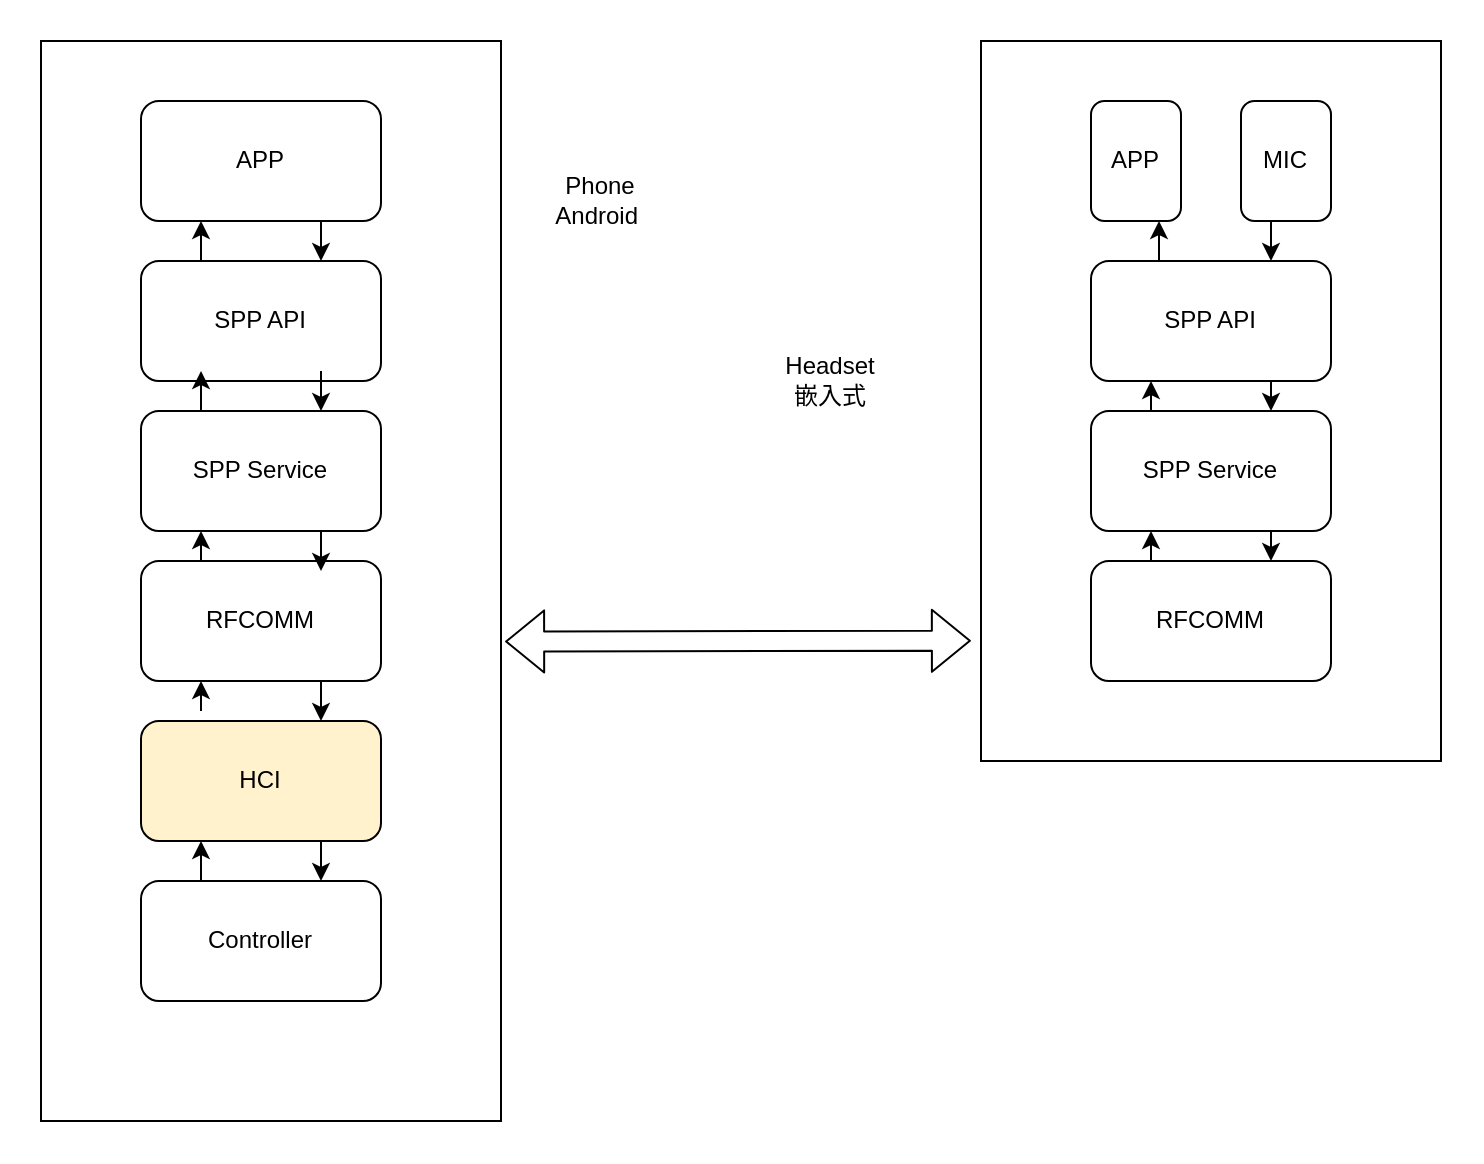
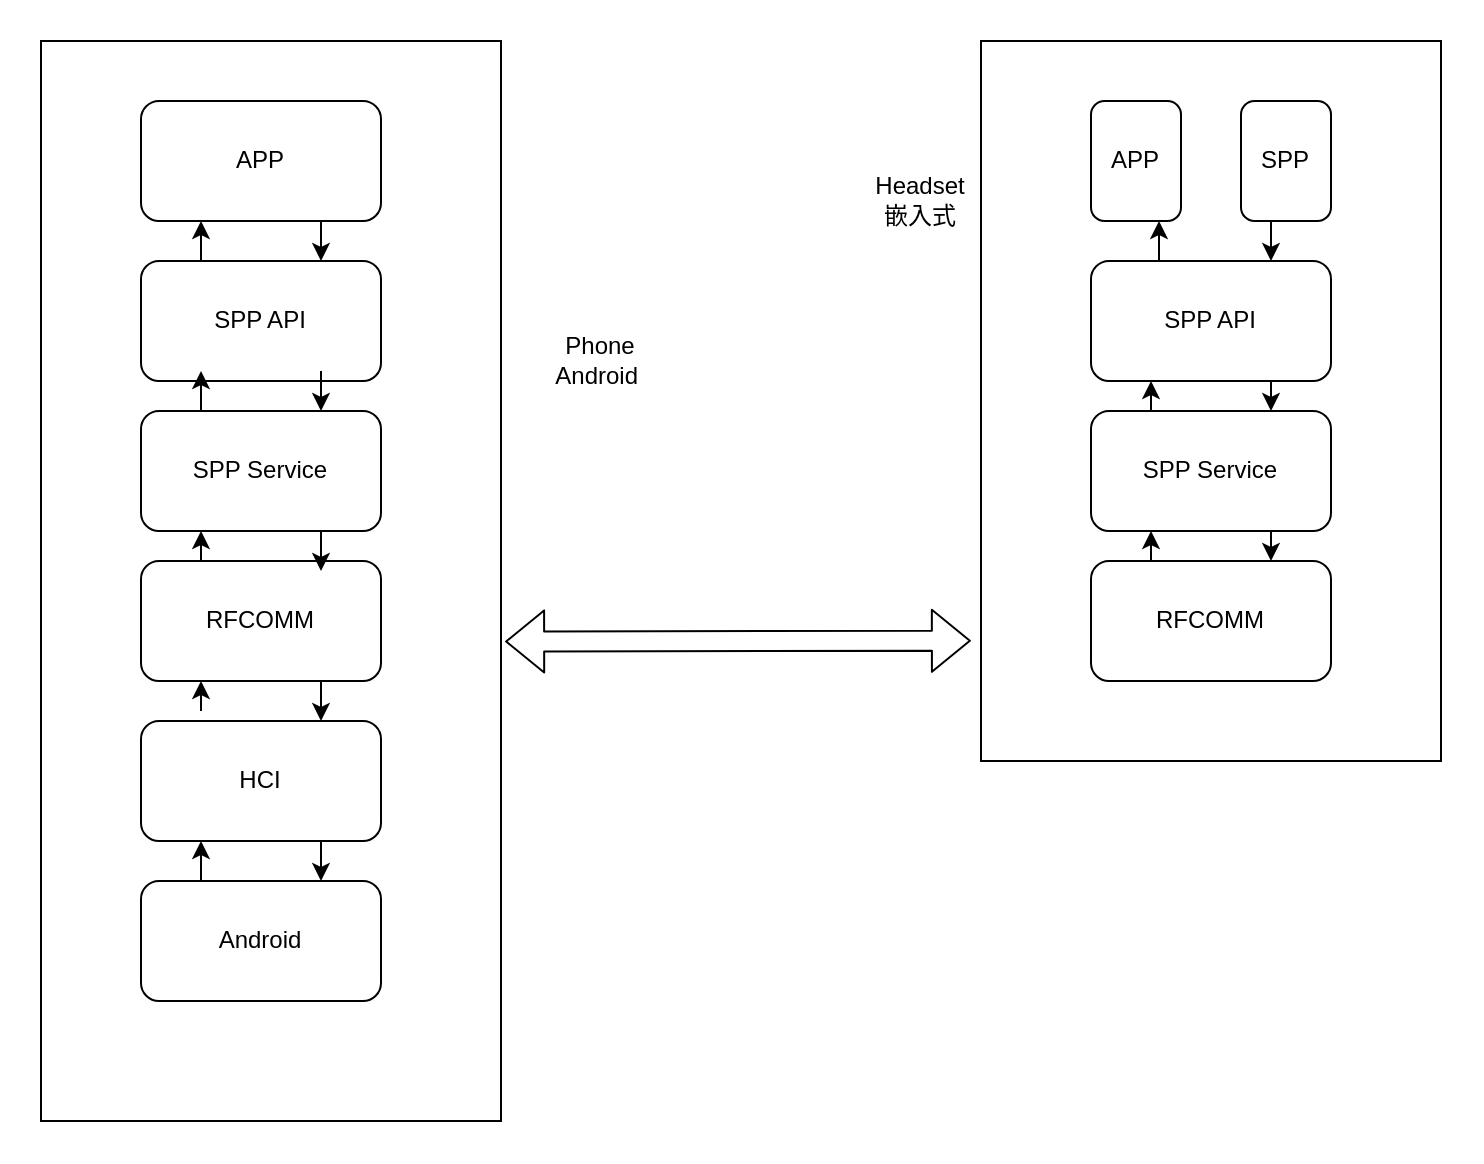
(1286, 161) -> (1286, 161)
(601, 201) -> (601, 361)
(831, 381) -> (921, 201)
(261, 781) -> (261, 781)
(261, 941) -> (261, 941)
